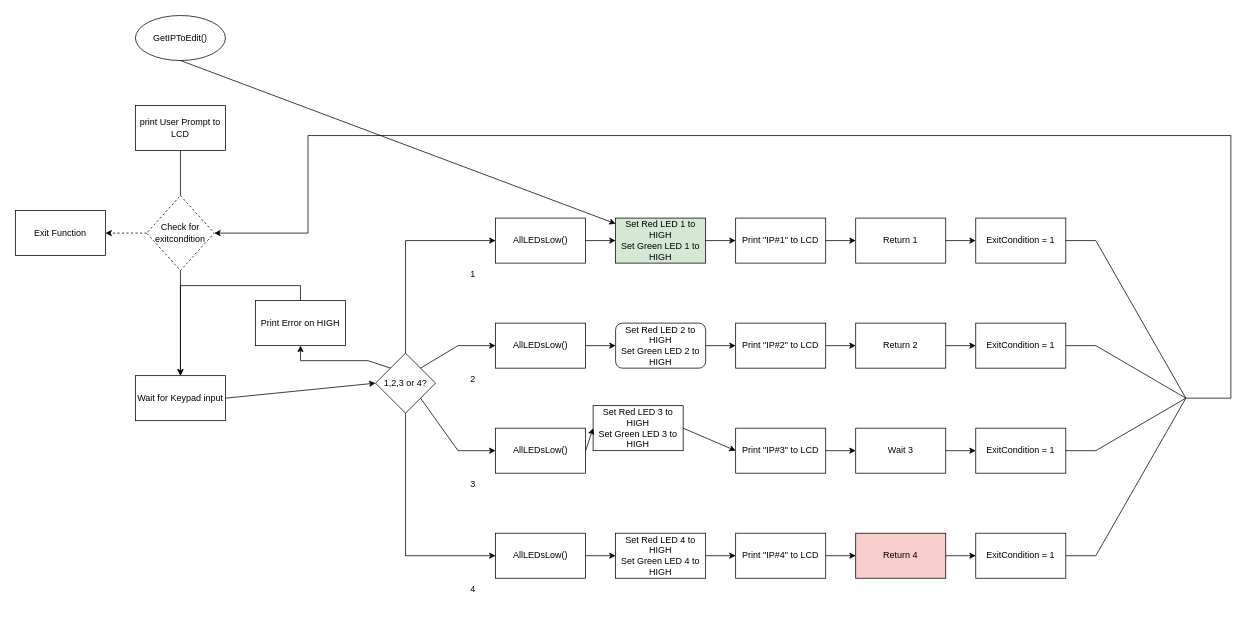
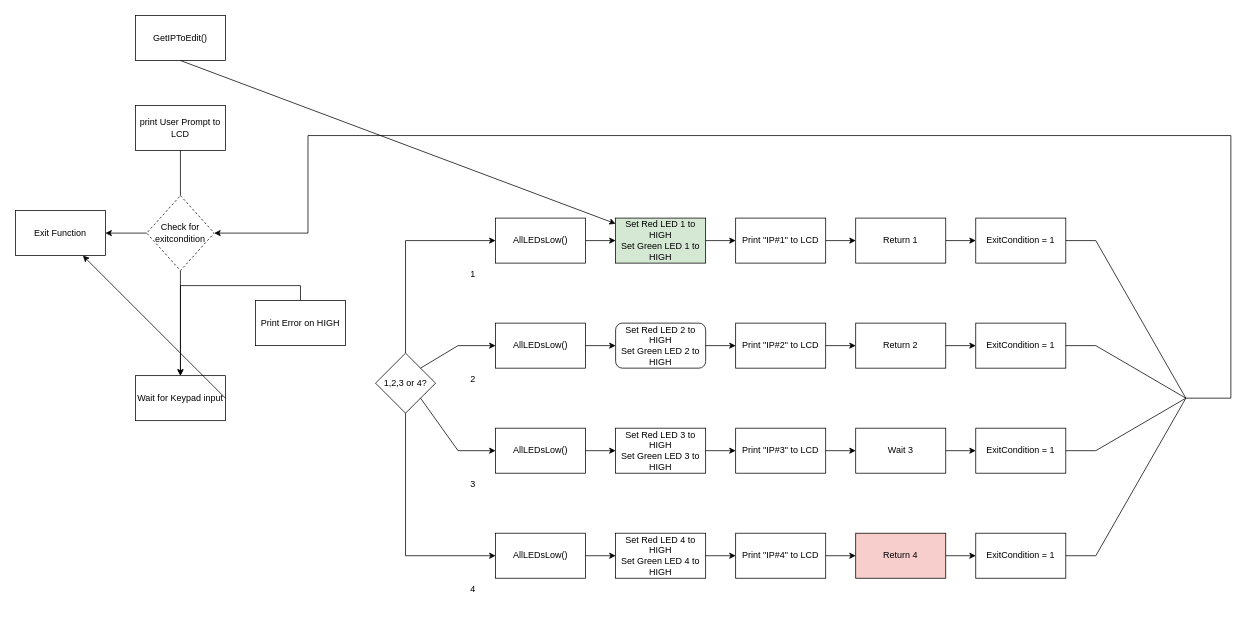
(180, 38) -> (180, 38)
(127, 233) -> (127, 233)
(341, 360) -> none
(297, 391) -> (156, 328)
(638, 428) -> (660, 450)
